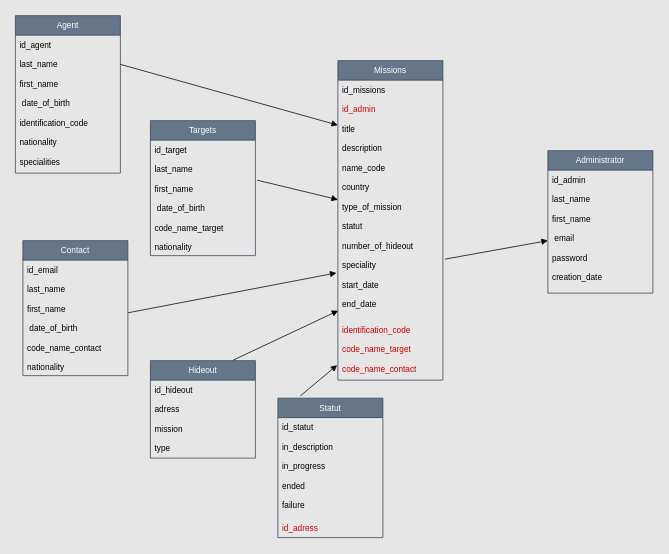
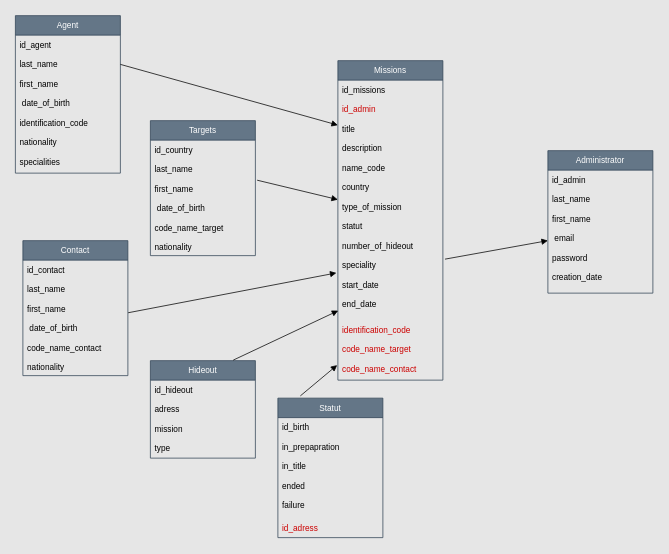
(174, 150) -> (177, 150)
(42, 270) -> (49, 270)
(302, 427) -> (298, 427)
(311, 447) -> (315, 447)
(306, 466) -> (297, 466)
